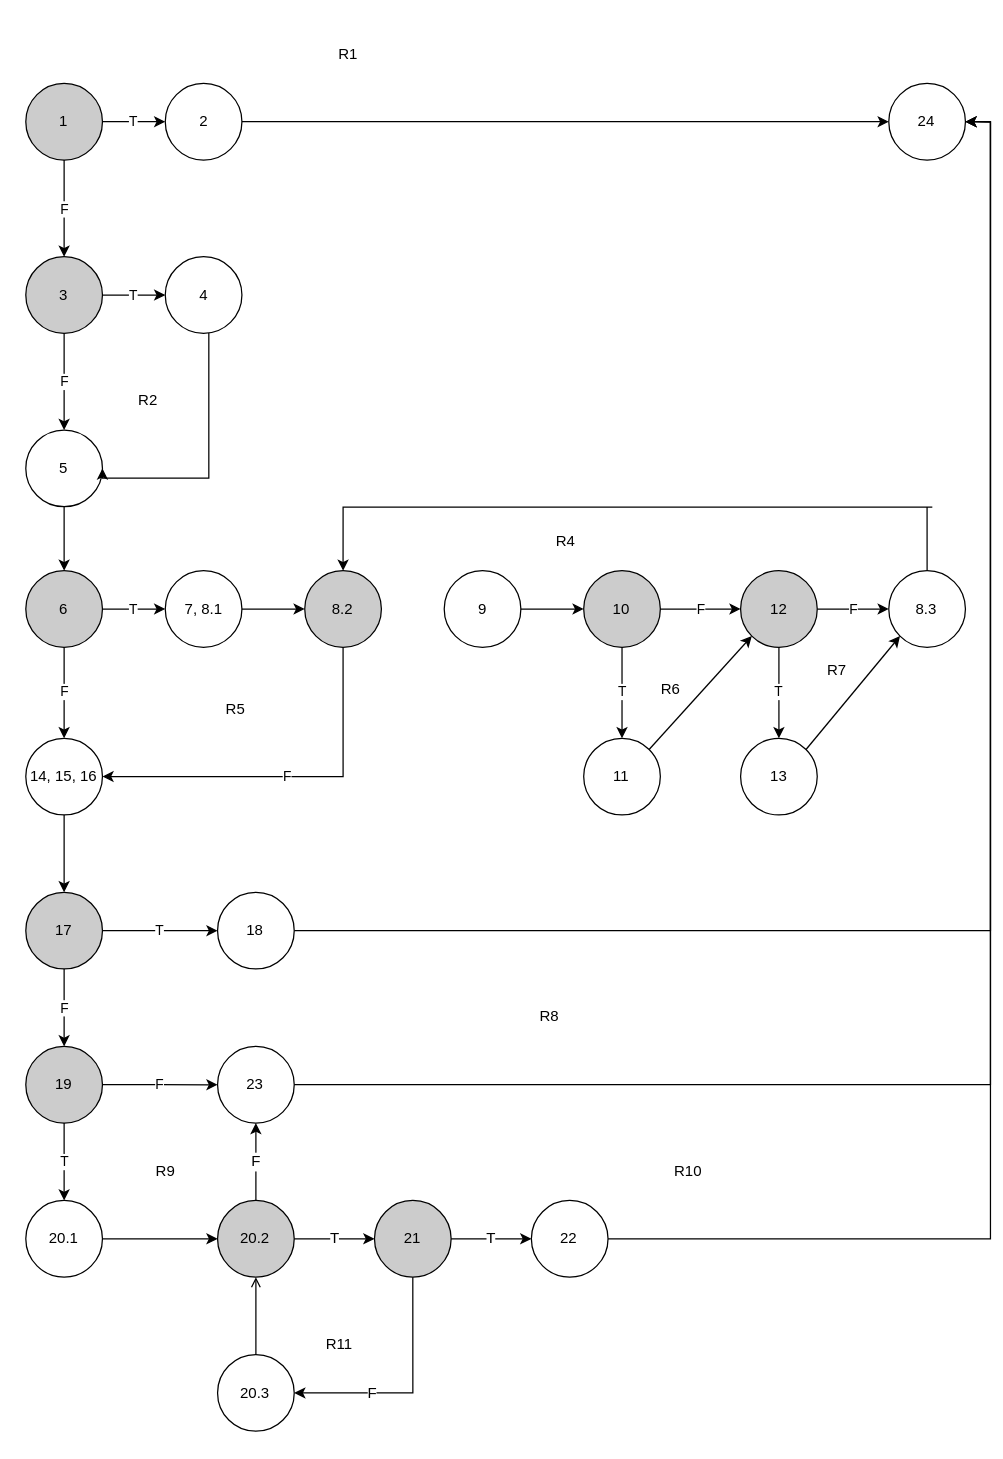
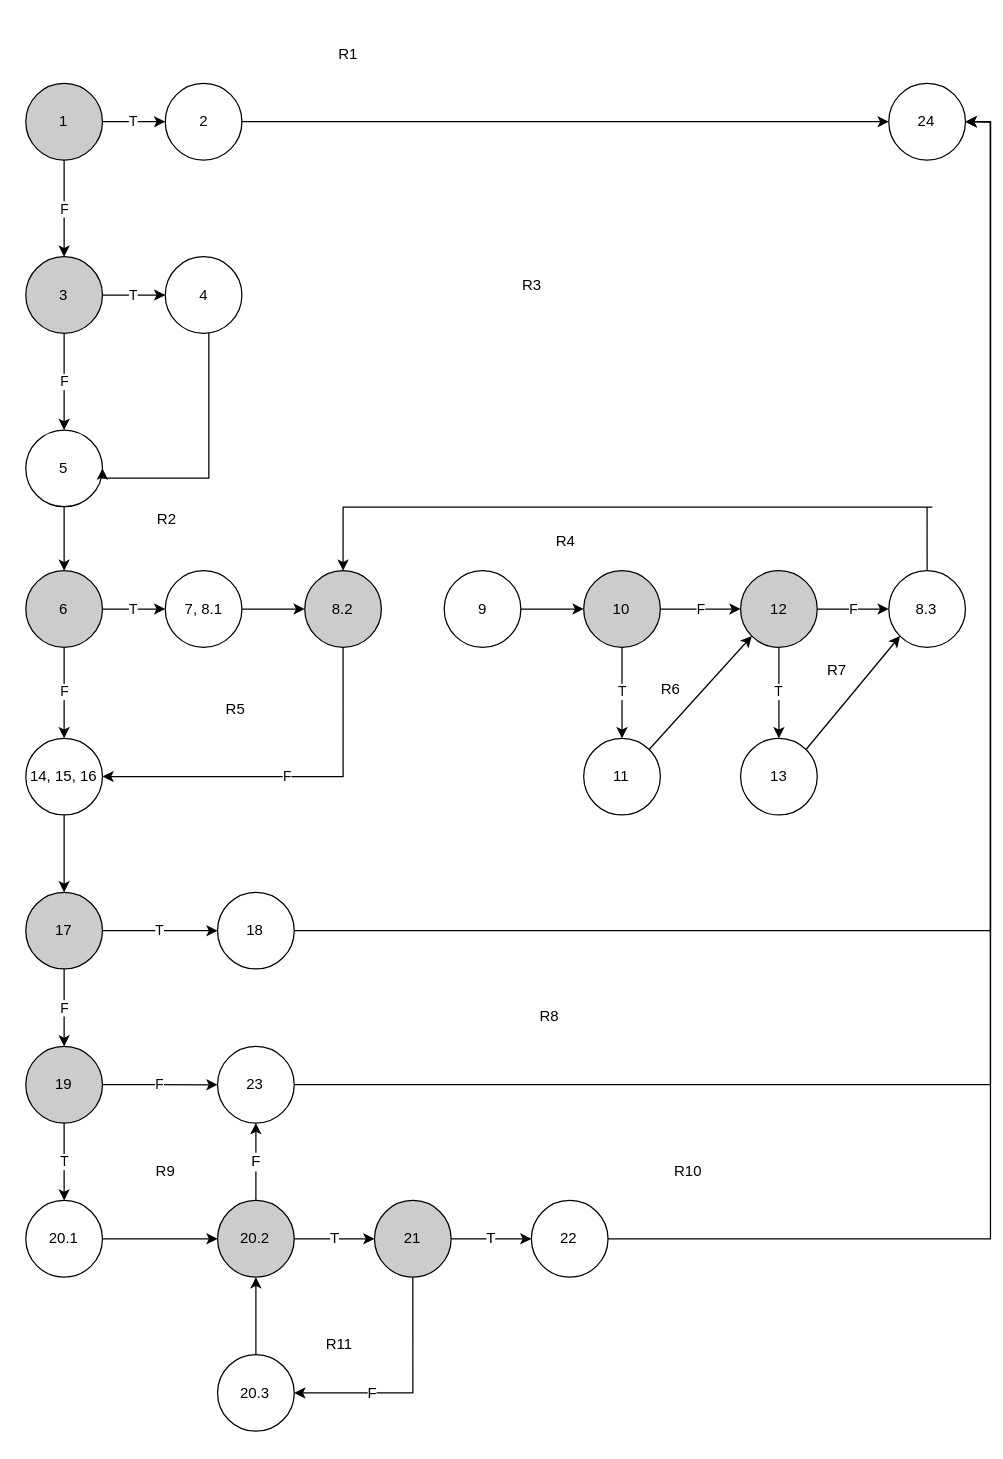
none -> (531, 286)
(148, 401) -> (166, 520)
(256, 1285) -> (256, 1287)
